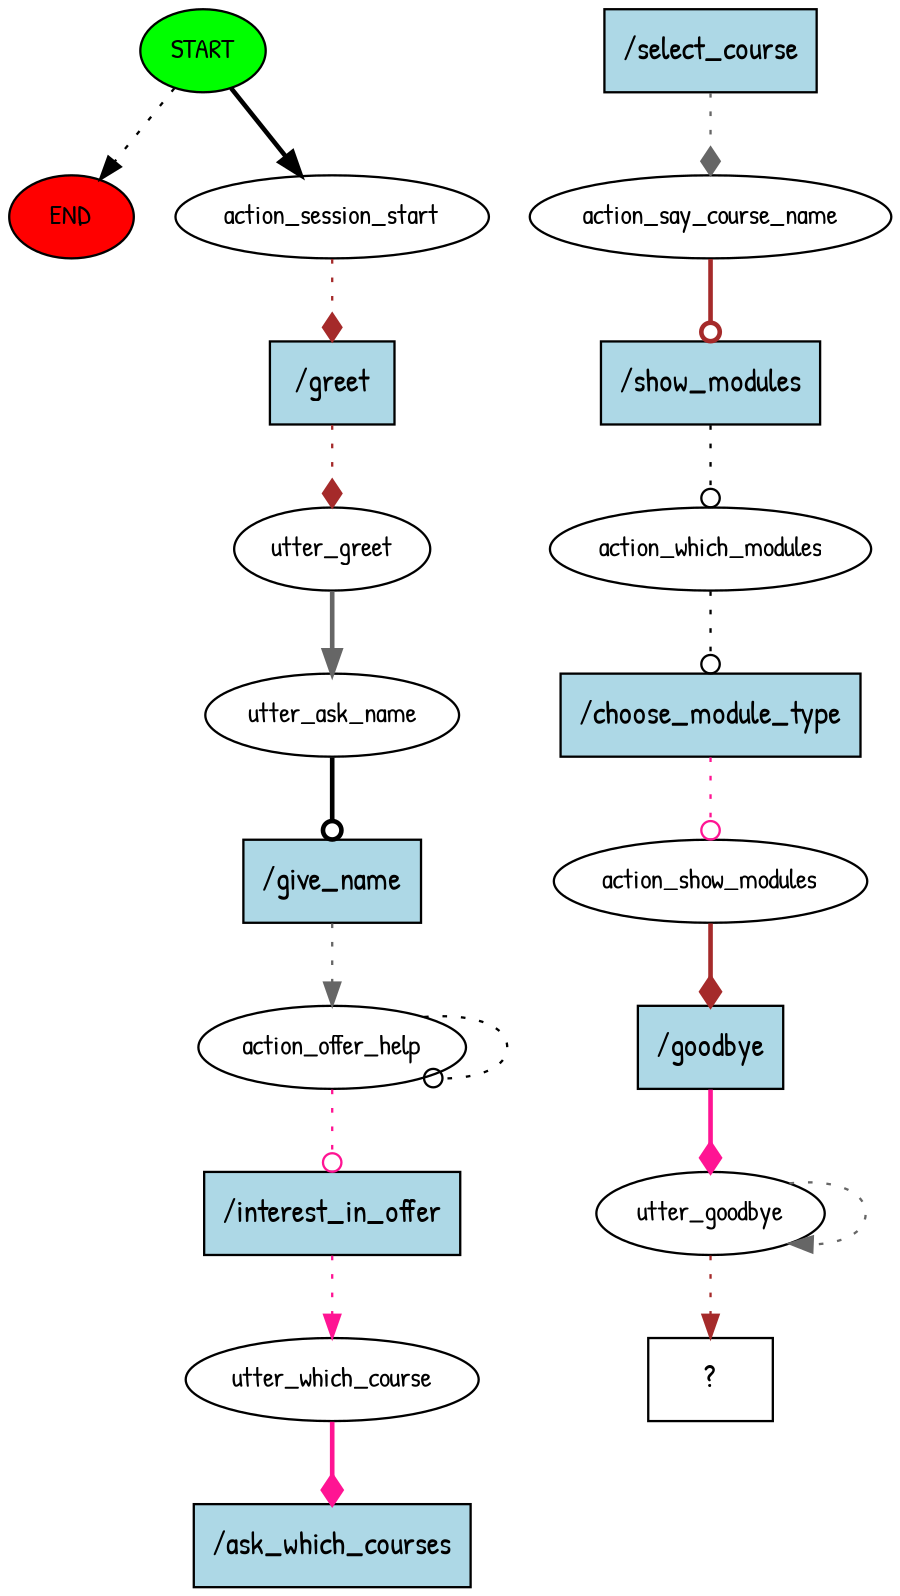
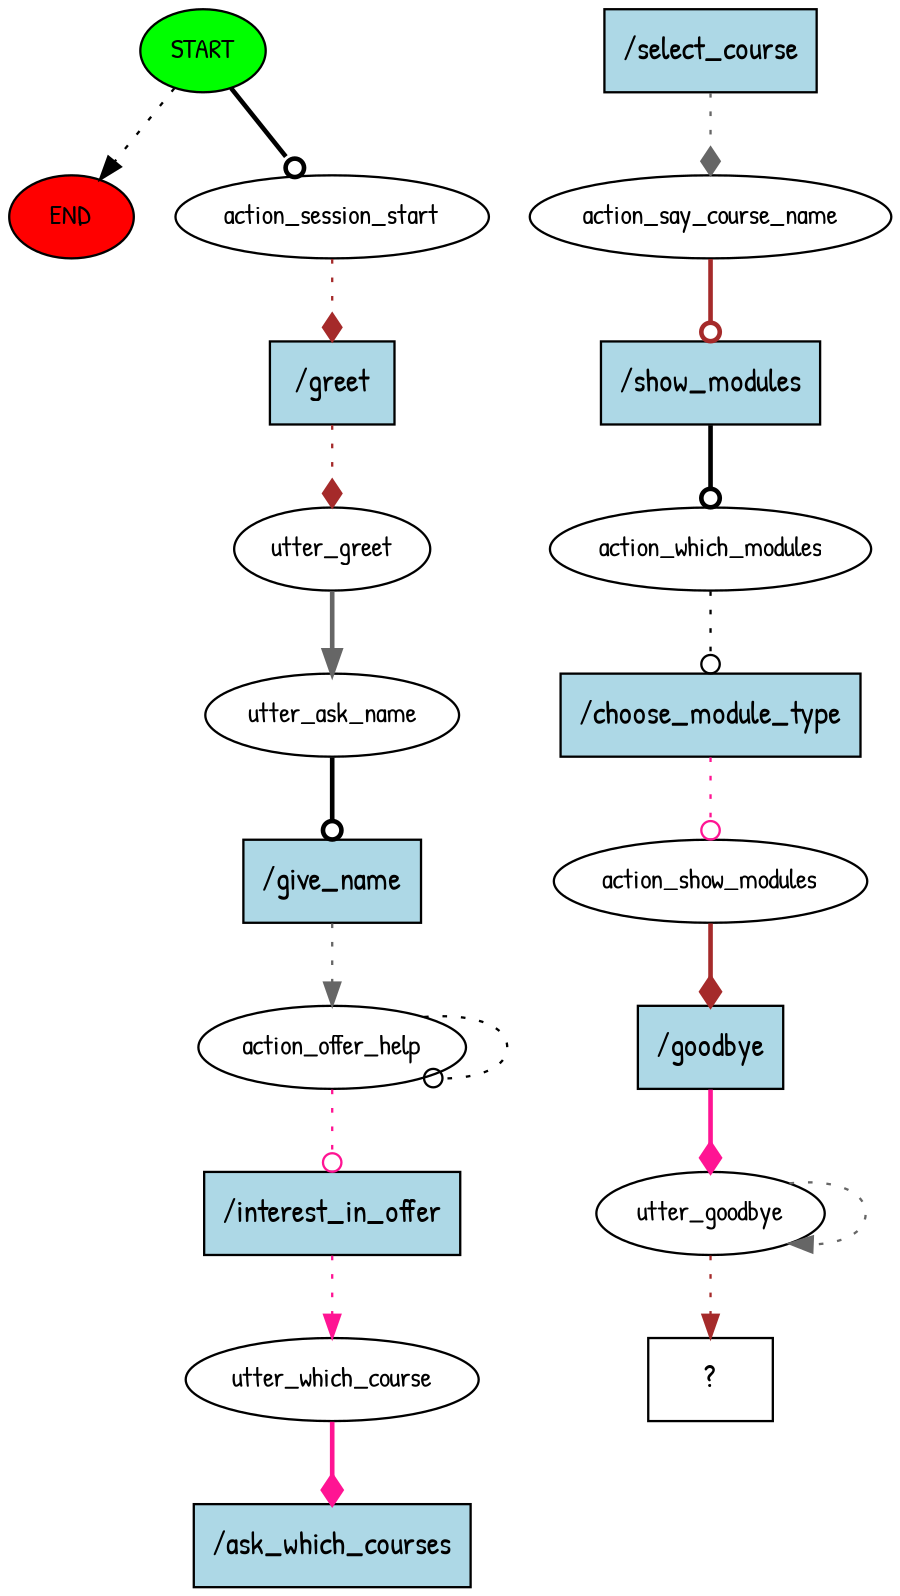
(258, 122) -> (258, 122)
(711, 457) -> (711, 457)
